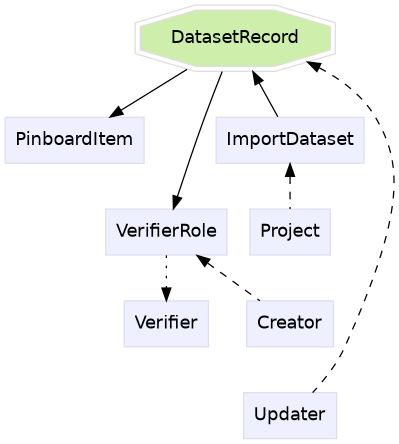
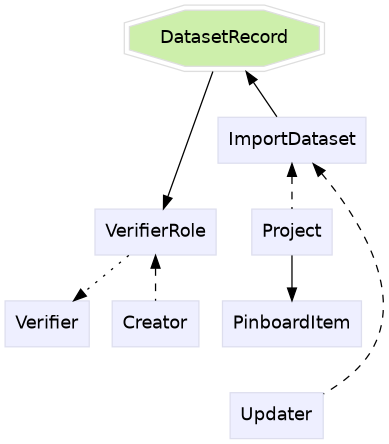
(154, 90) -> (292, 272)
(389, 224) -> (381, 288)
